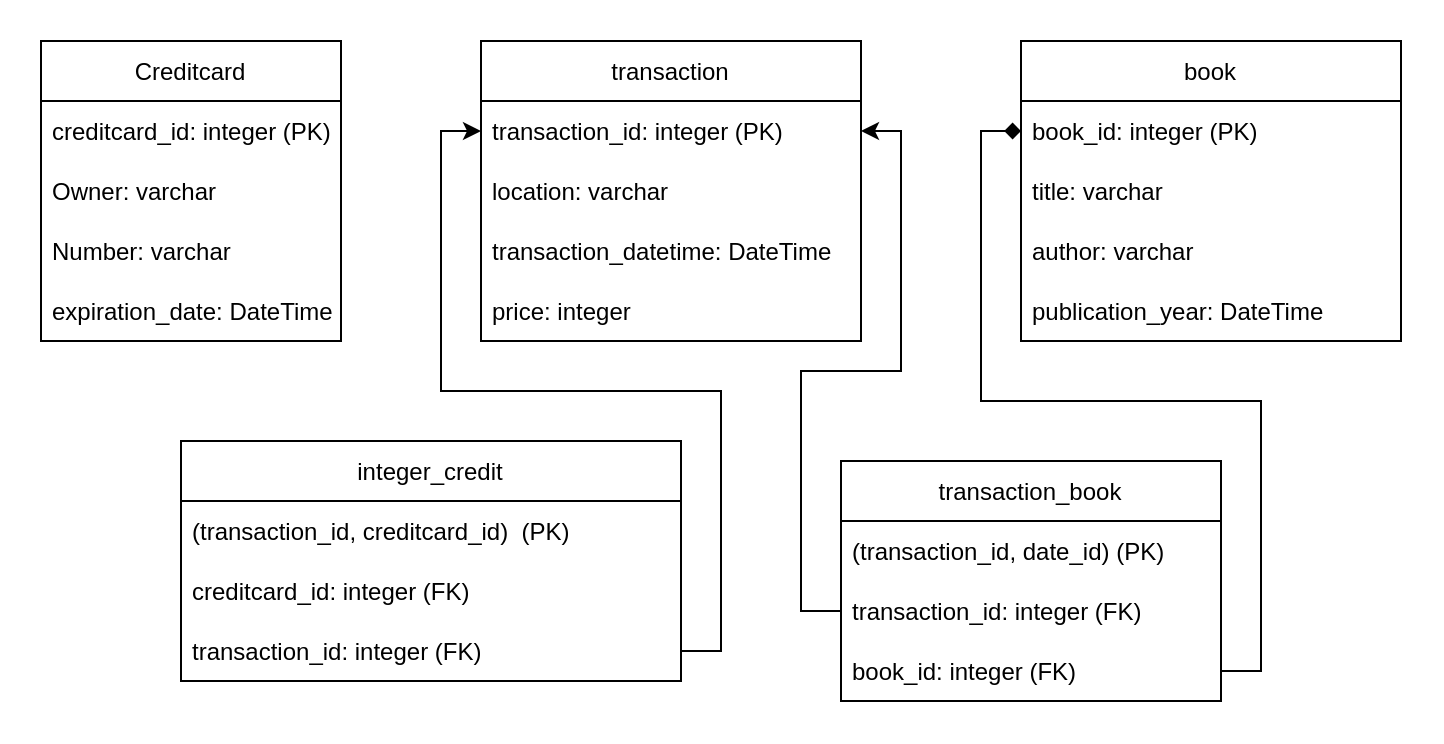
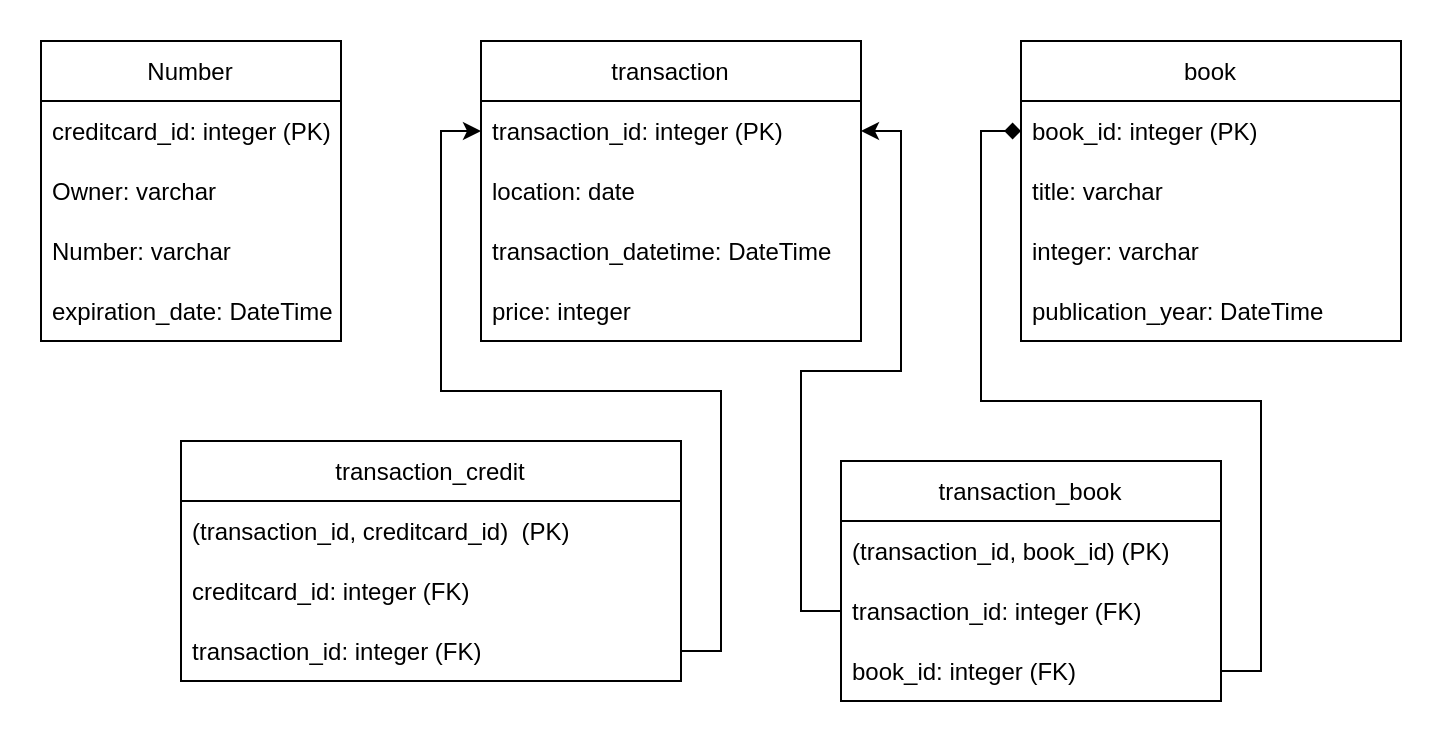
(190, 72) -> (190, 72)
(594, 192) -> (574, 192)
(1127, 252) -> (1130, 252)
(430, 472) -> (430, 472)
(1035, 552) -> (1035, 552)
